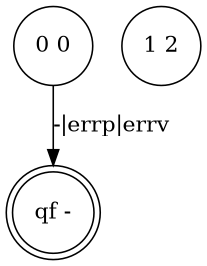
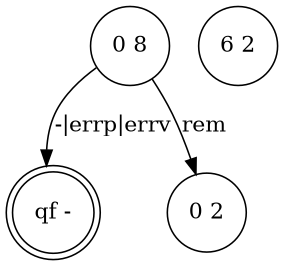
(53, 46) -> (130, 46)
(161, 46) -> (238, 46)
none -> (207, 213)
